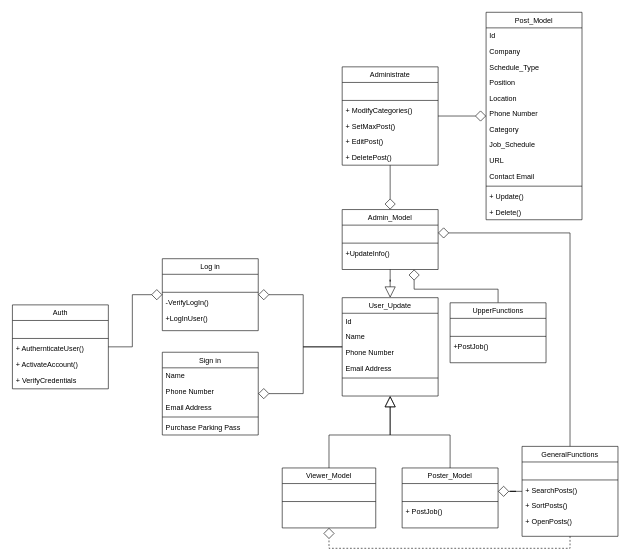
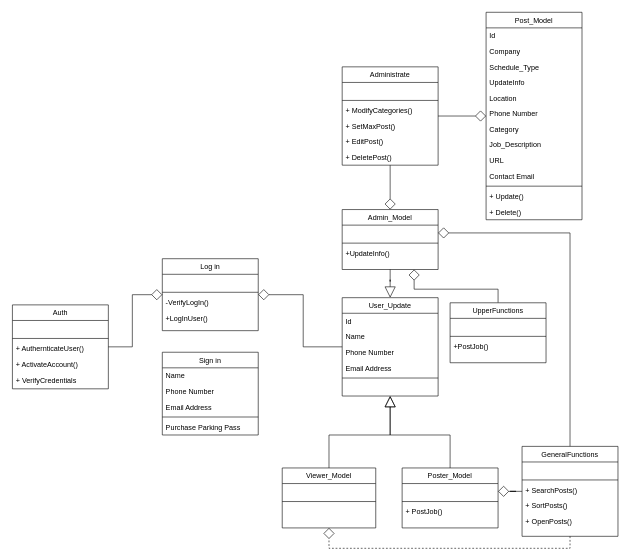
(504, 83) -> (510, 83)
(513, 145) -> (518, 145)
(303, 389) -> none
